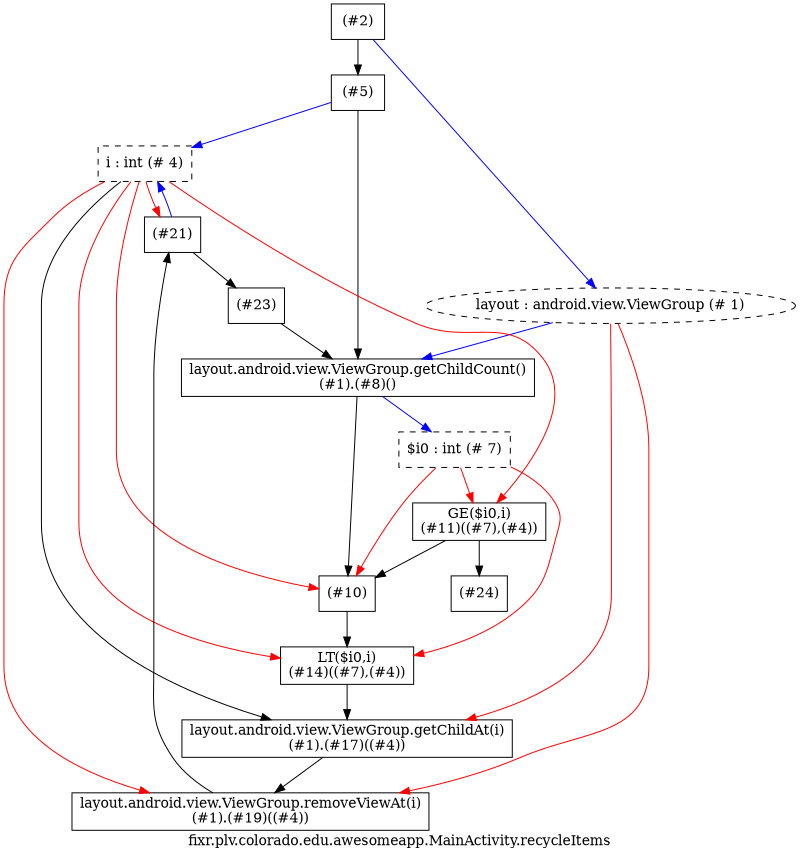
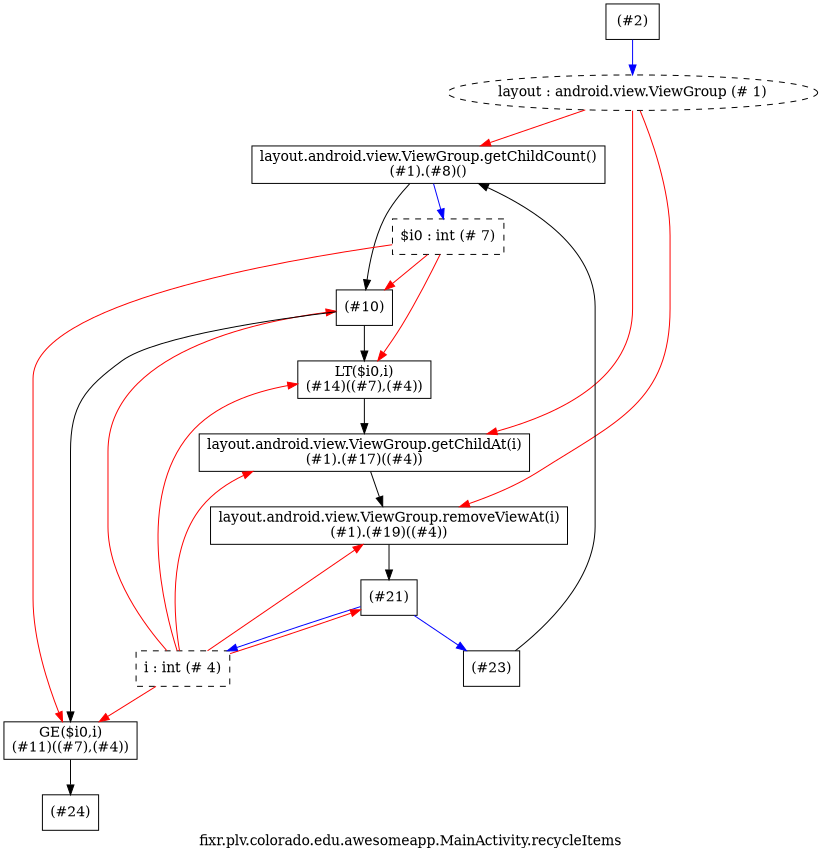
(358, 93) -> none
(211, 267) -> (436, 630)
(492, 339) -> (538, 126)
(41, 495) -> (181, 550)
(415, 557) -> (75, 417)
